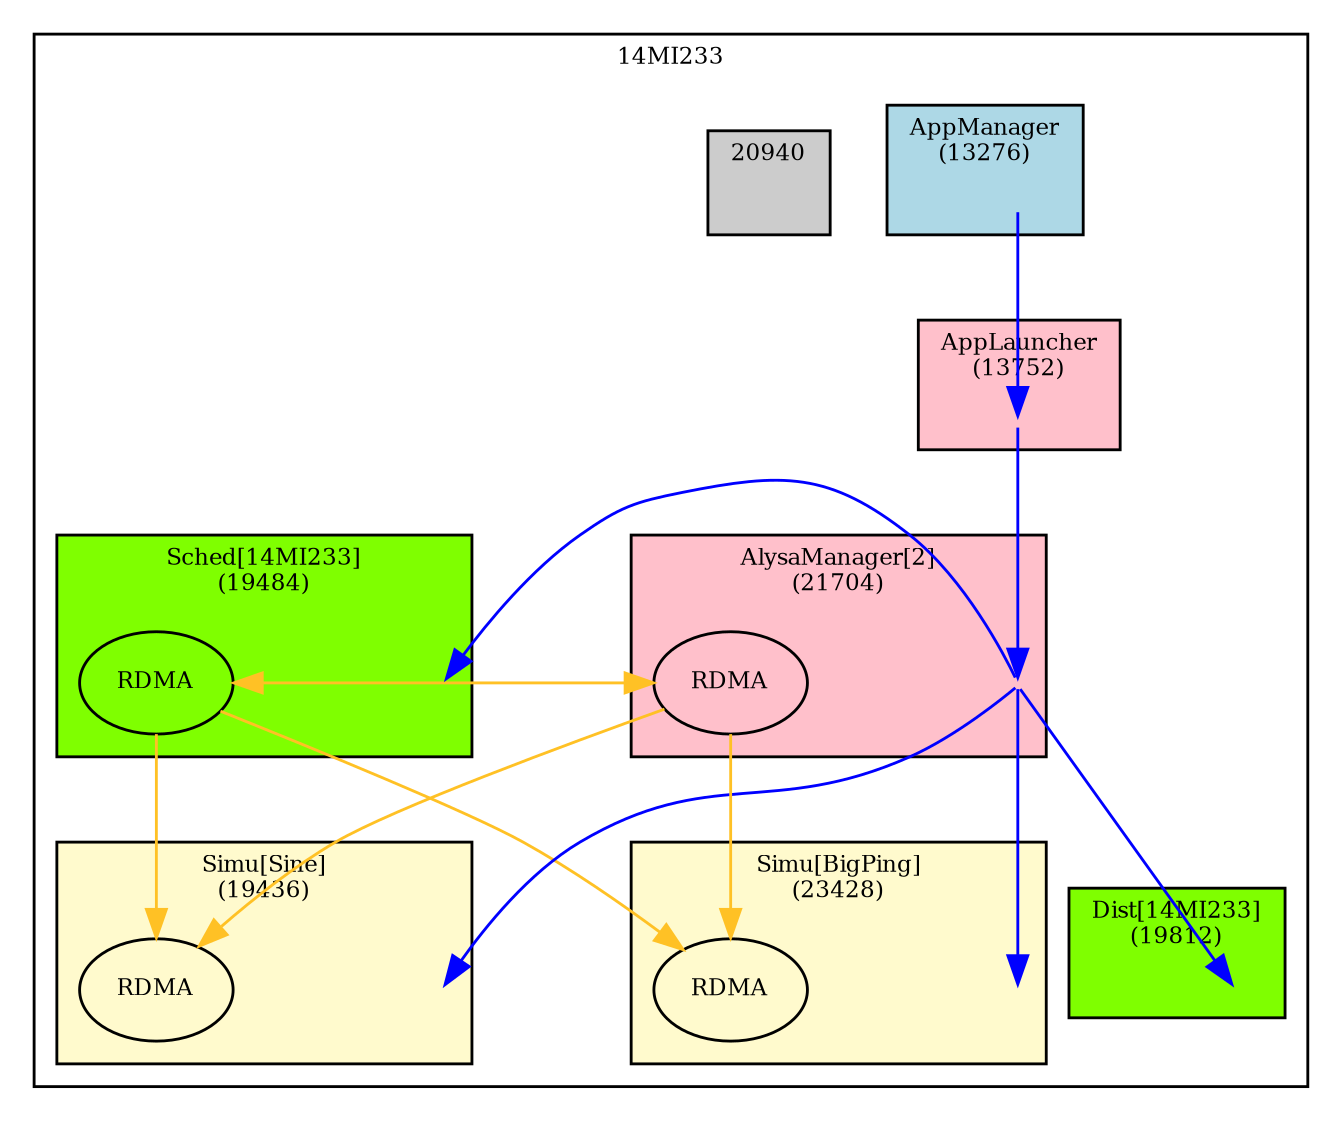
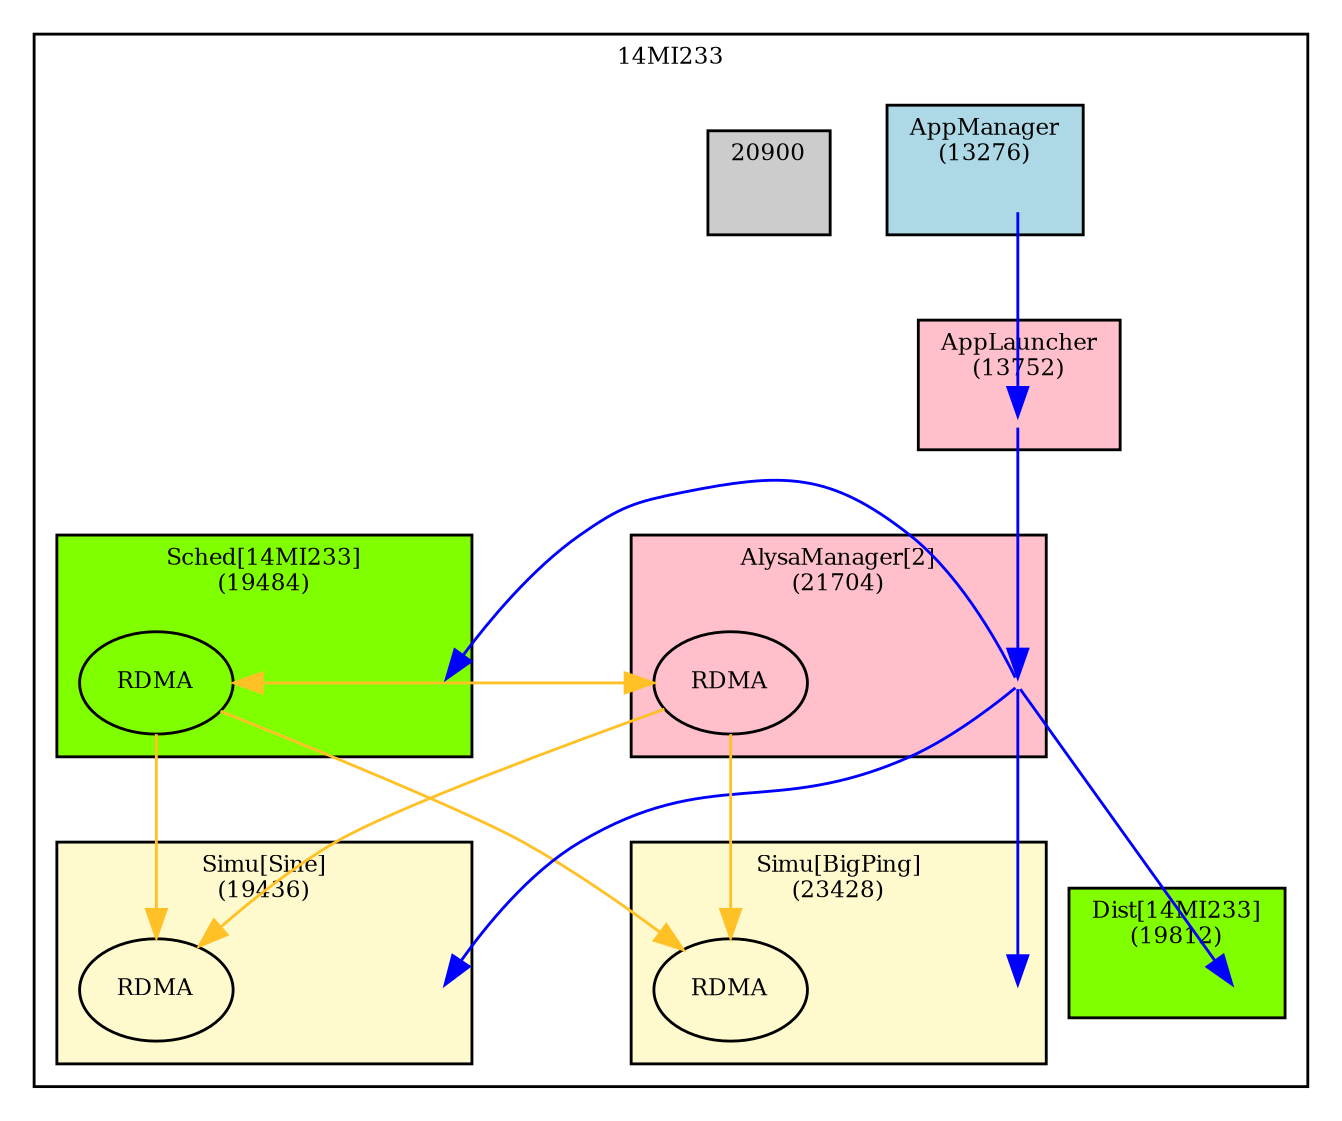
(769, 155) -> (769, 155)
